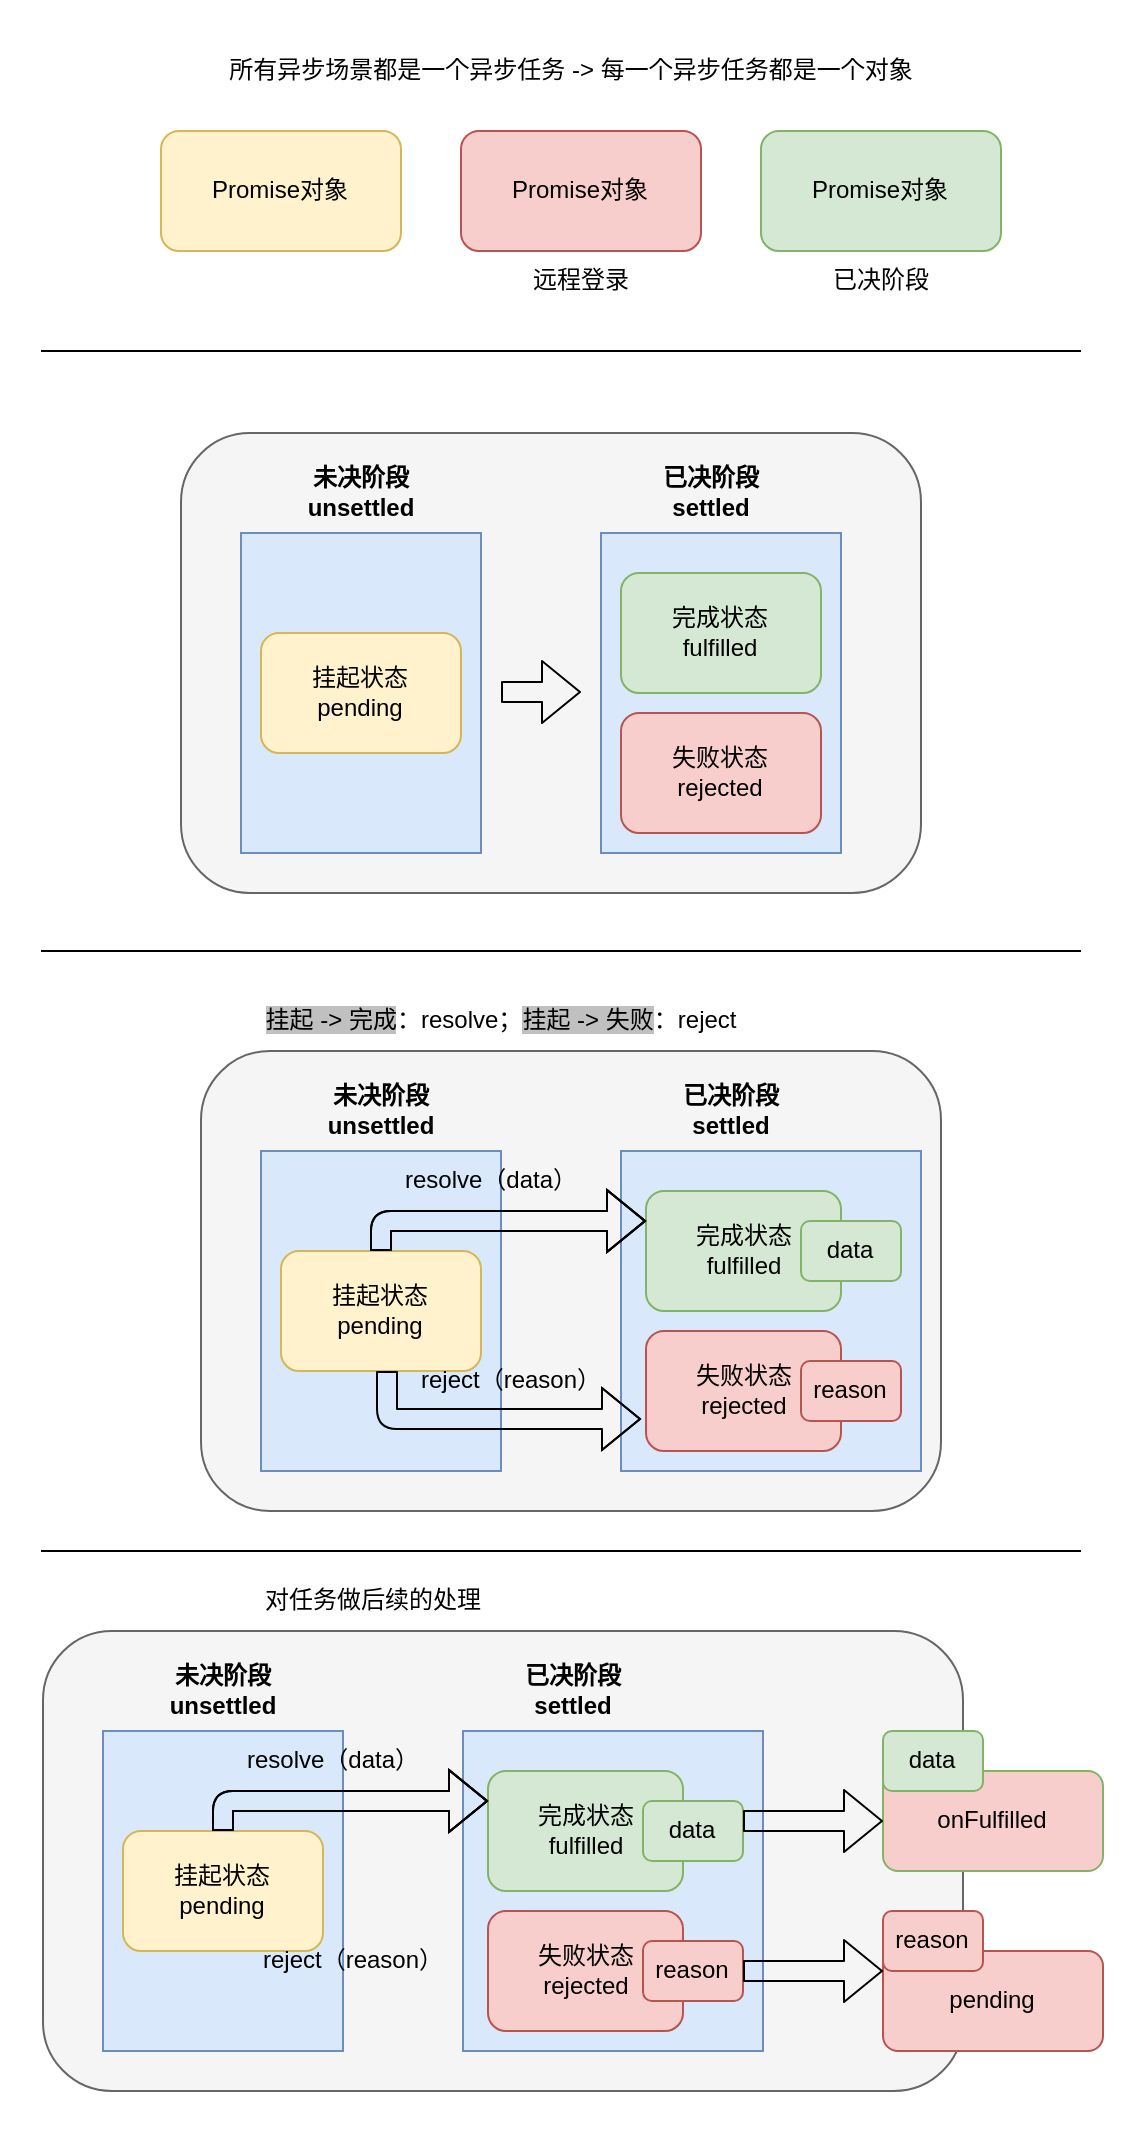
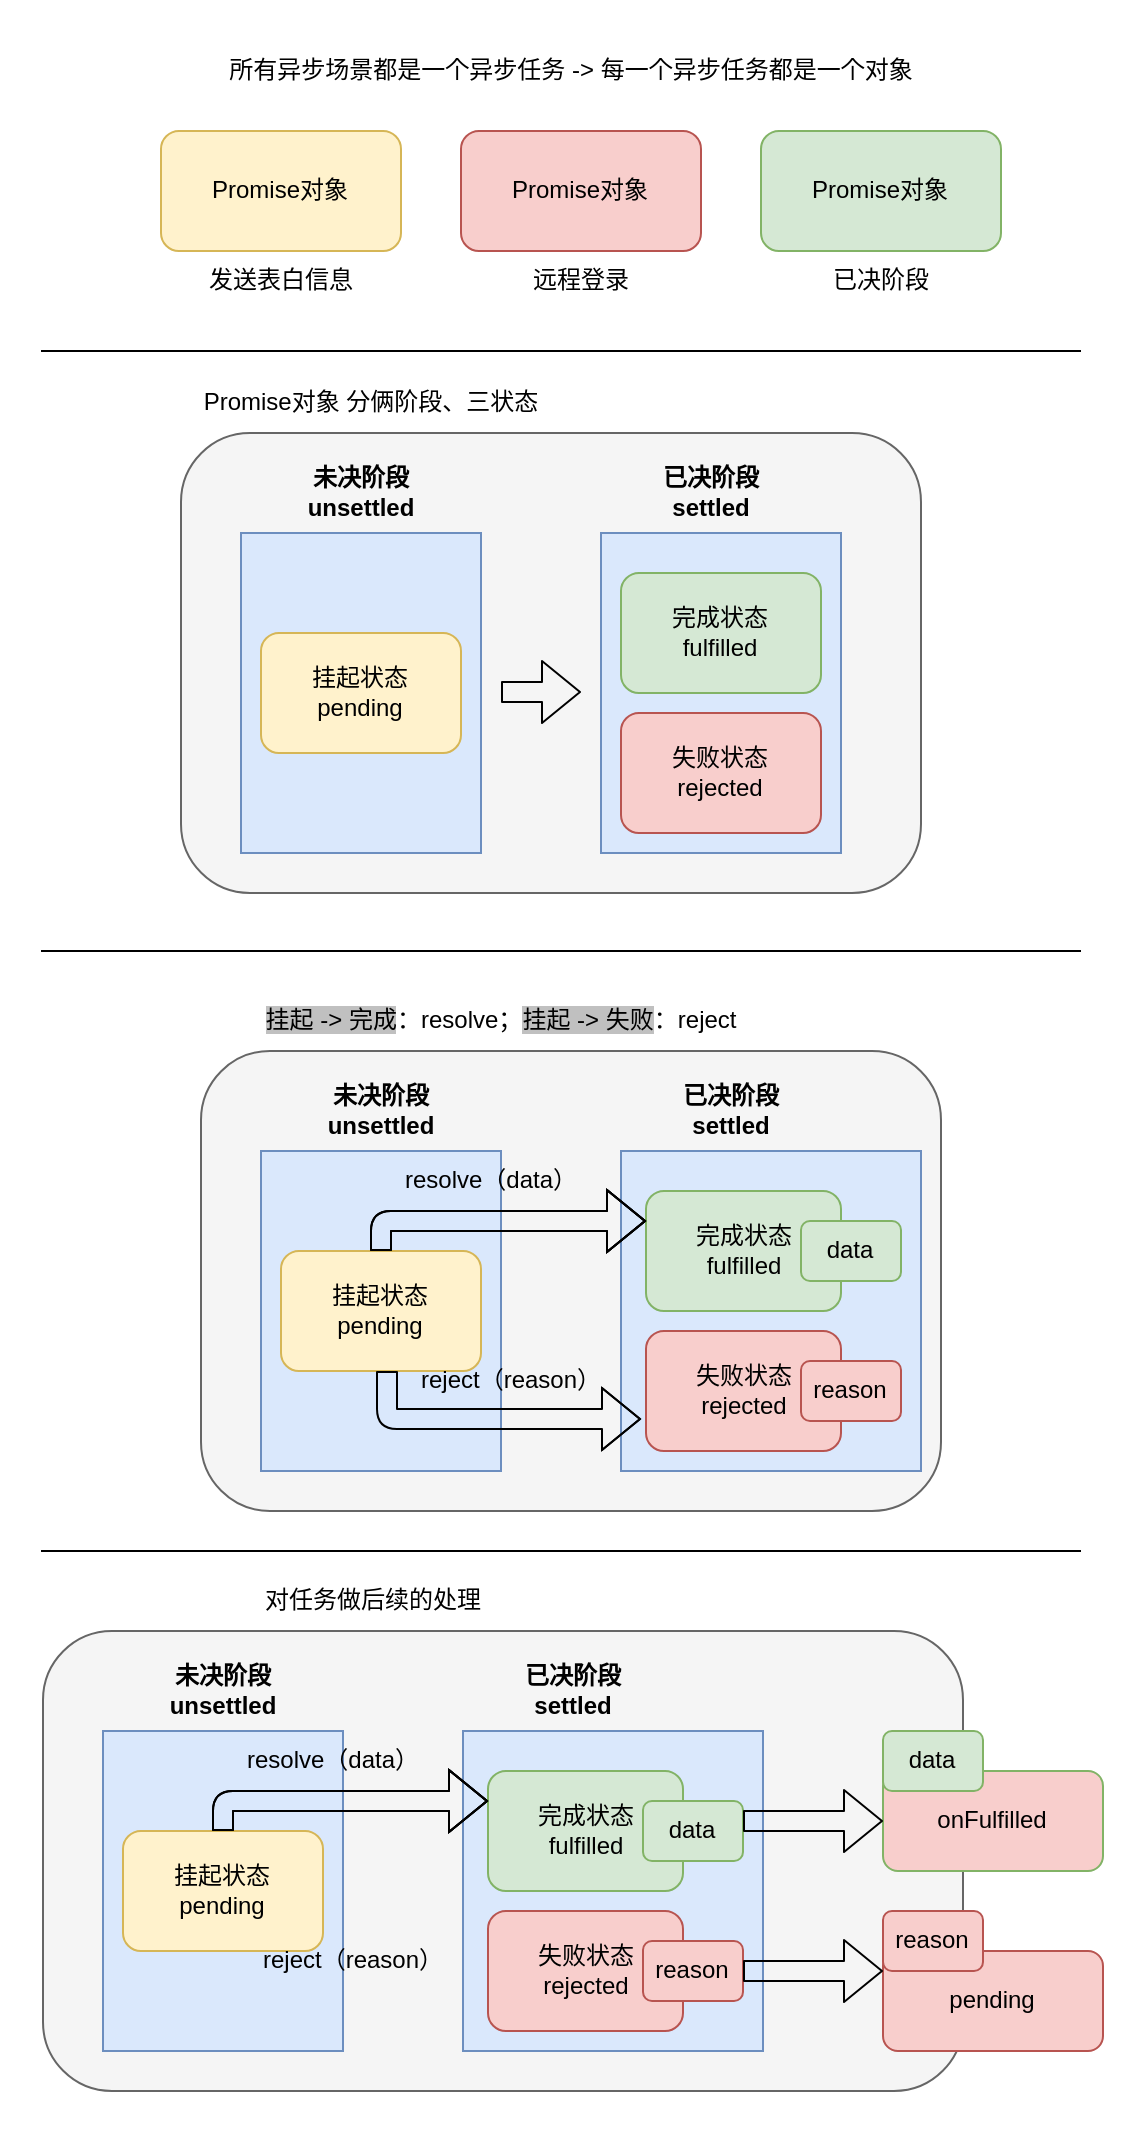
none -> (281, 281)
none -> (371, 403)
